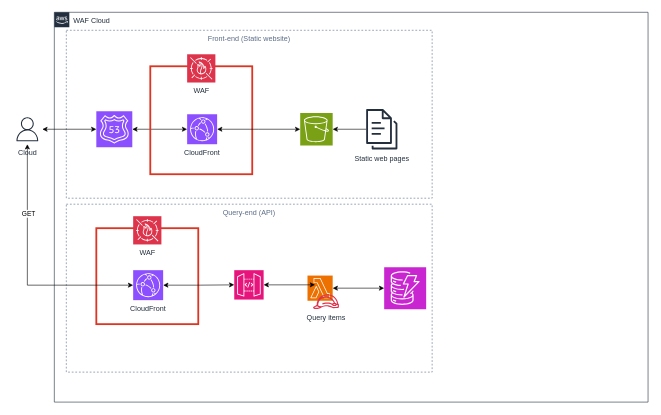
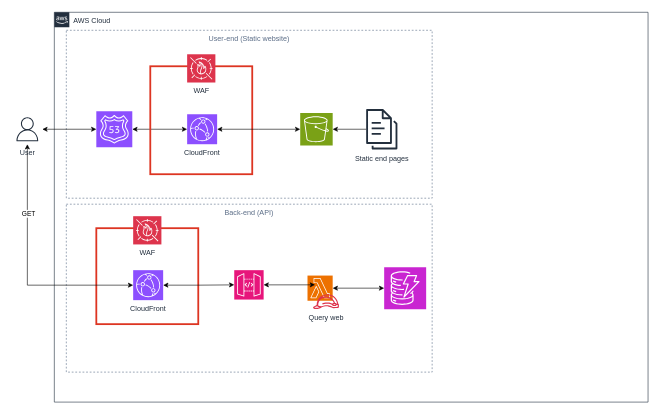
(90, 21) -> (90, 21)
(249, 39) -> (249, 39)
(28, 153) -> (28, 153)
(382, 159) -> (382, 159)
(249, 213) -> (249, 213)
(326, 318) -> (326, 318)
